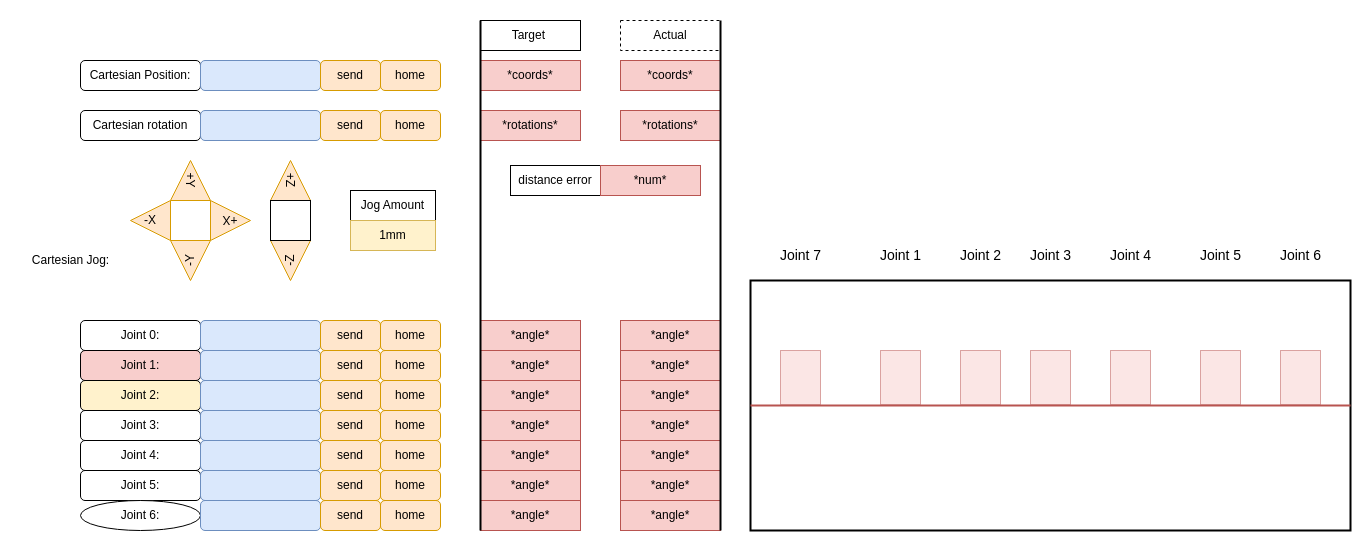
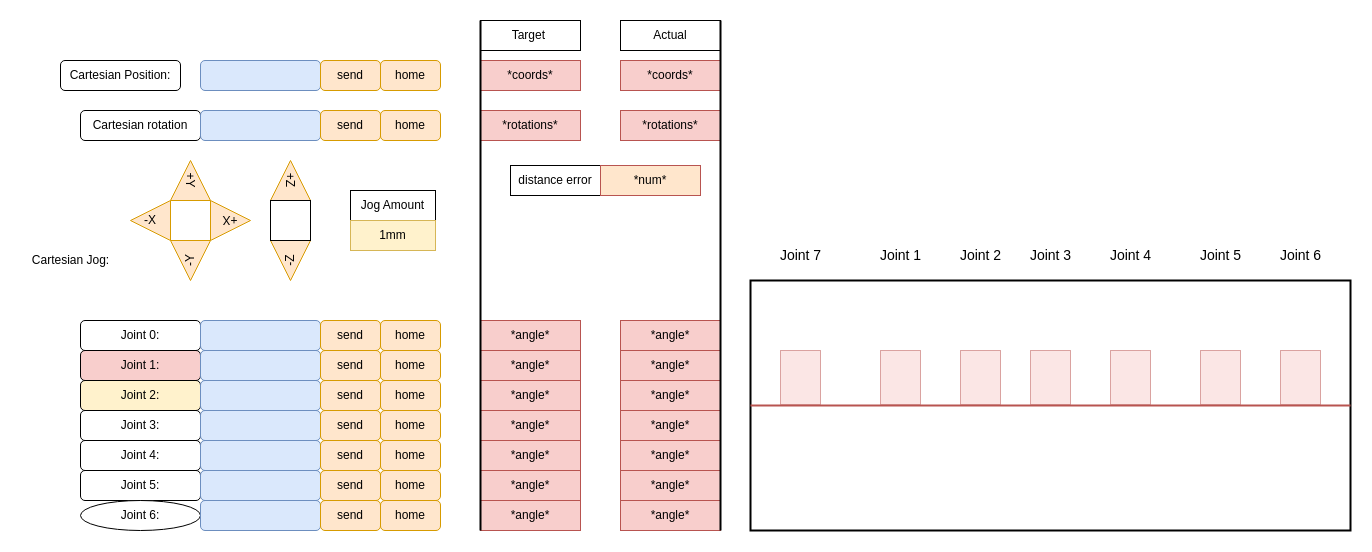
(671, 36) -> (671, 36)
(141, 76) -> (121, 76)
(651, 181) -> (651, 181)
